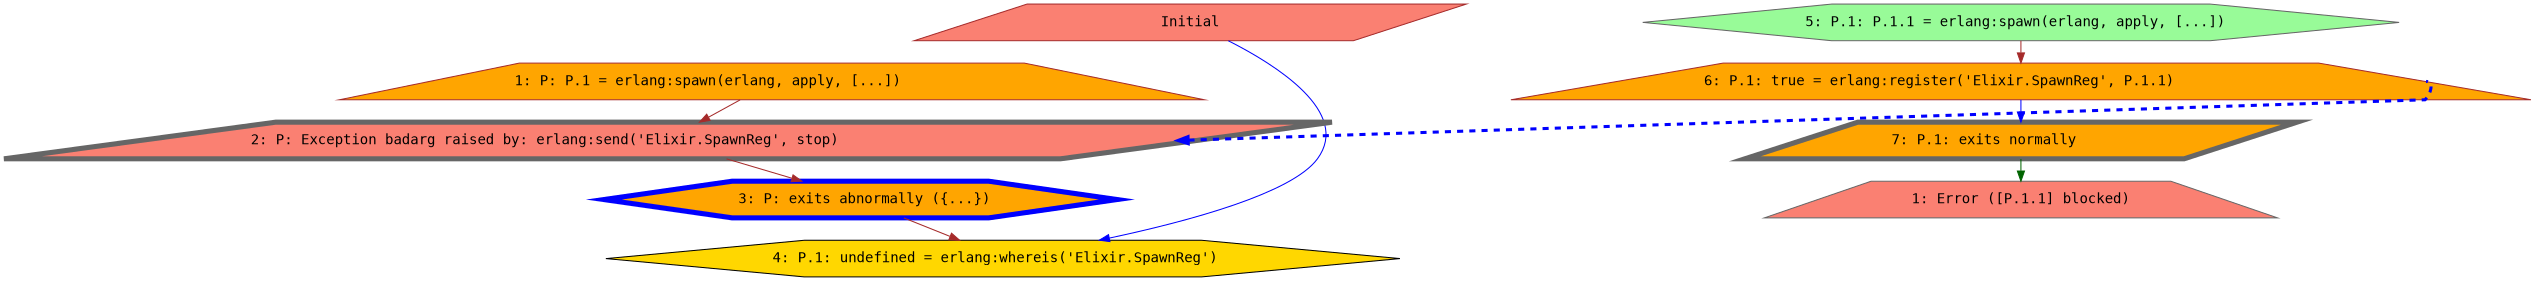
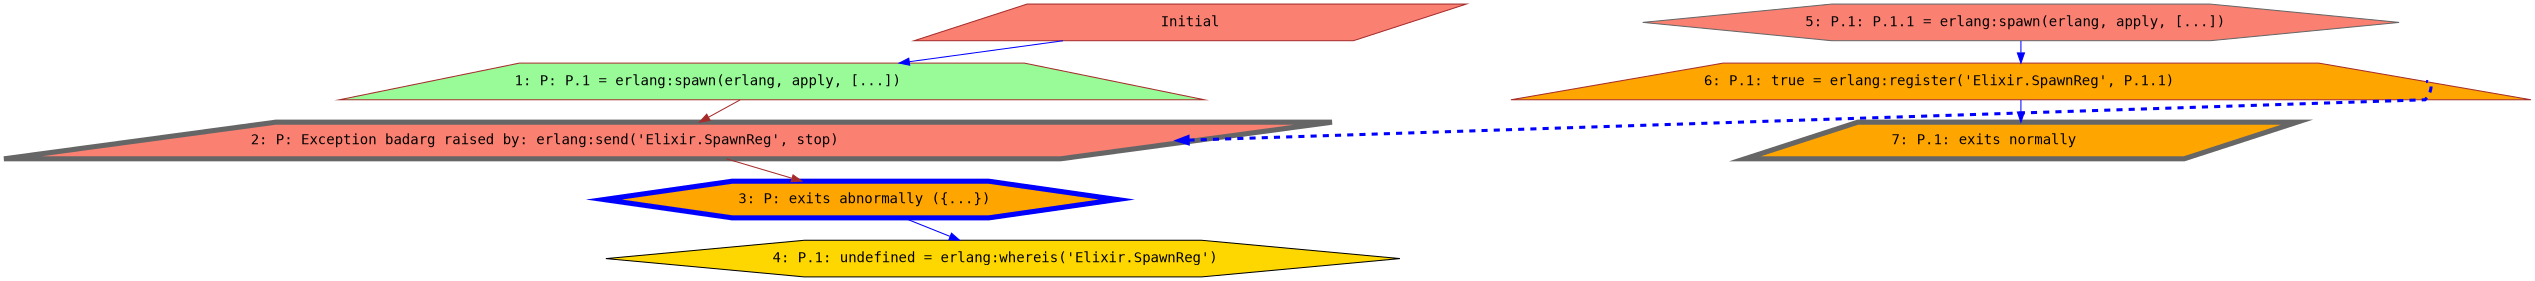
(2021, 22) -> (2021, 22)
(2021, 47) -> (2021, 47)
(772, 81) -> (772, 81)
(1295, 177) -> (986, 51)
(2021, 200) -> none
(927, 227) -> (927, 227)
